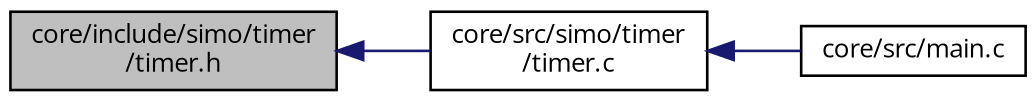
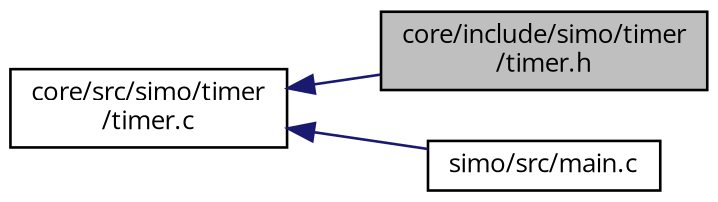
(397, 51) -> (347, 79)
(913, 51) -> (544, 166)
